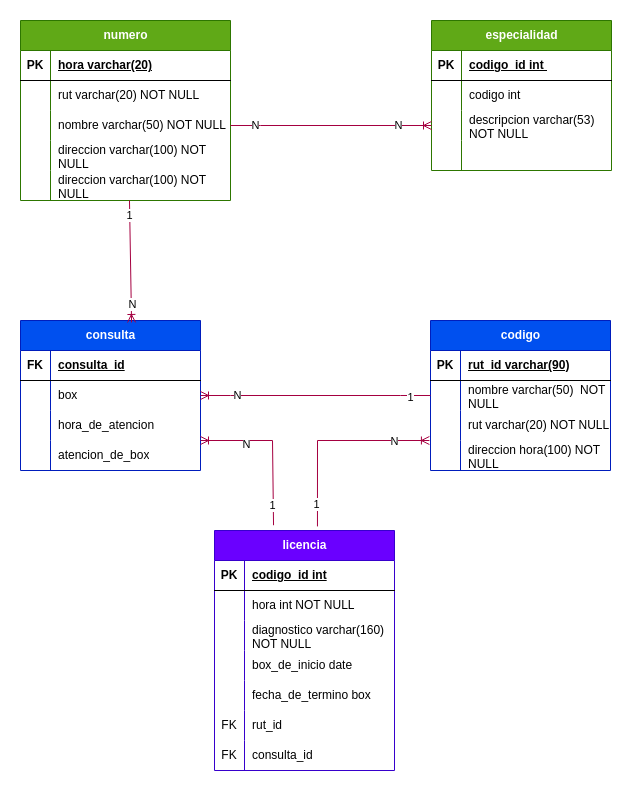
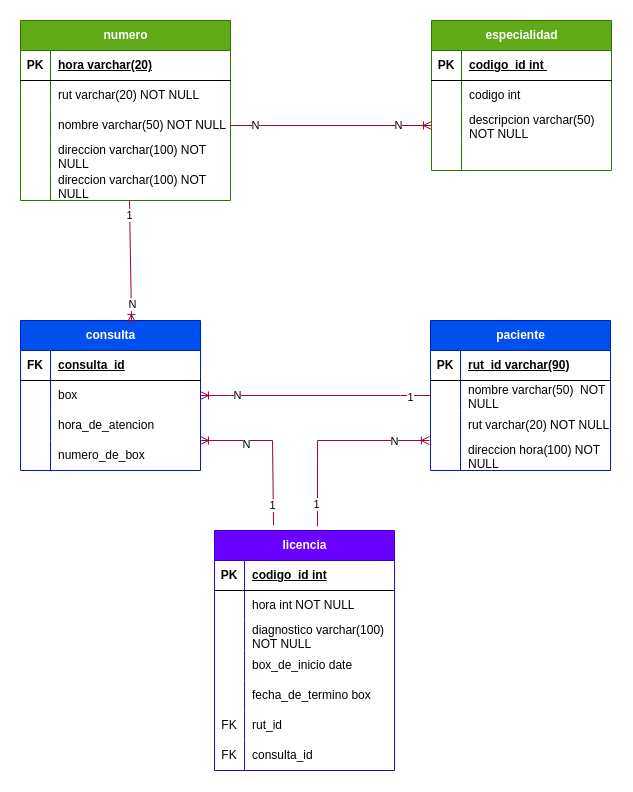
(541, 126) -> (541, 126)
(521, 336) -> (521, 336)
(107, 456) -> (102, 456)
(324, 636) -> (324, 636)
